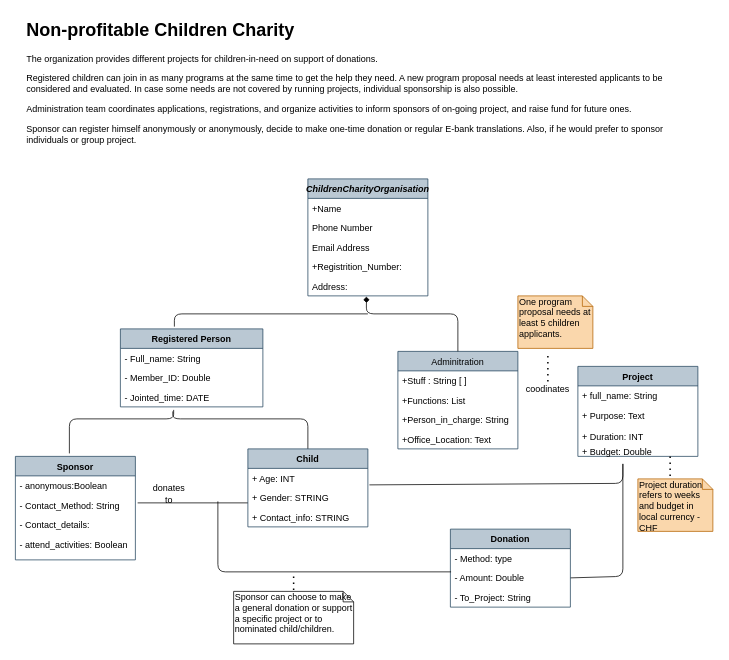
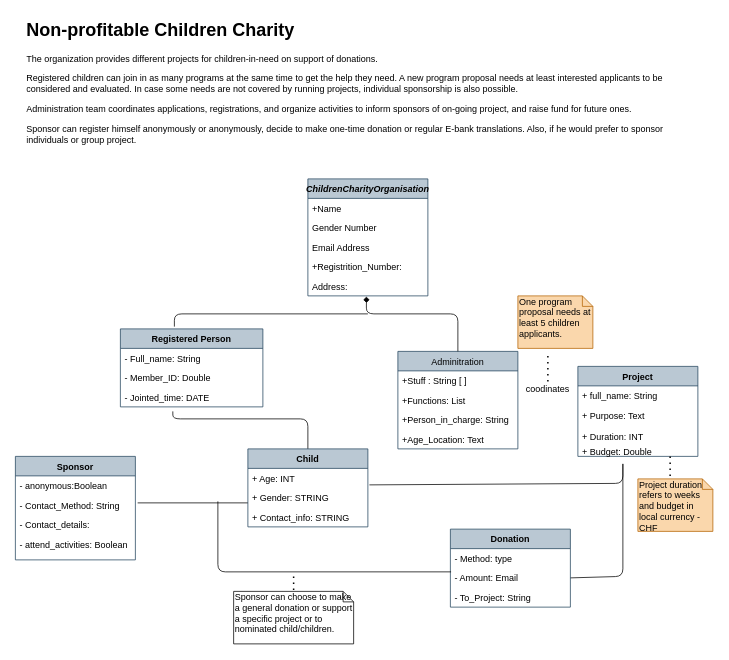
(341, 228) -> (344, 228)
(110, 419) -> none
(453, 440) -> (446, 440)
(169, 494) -> none
(490, 578) -> (486, 578)
